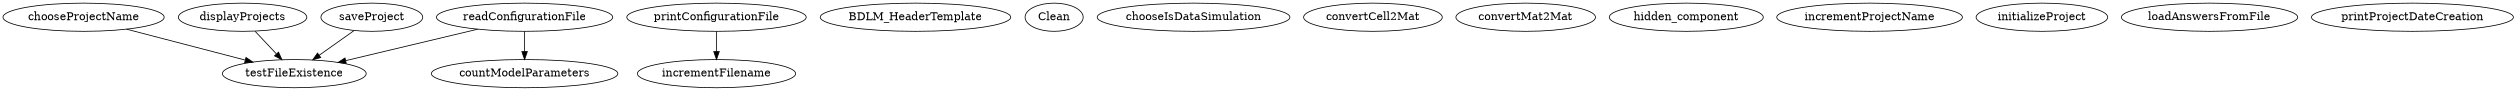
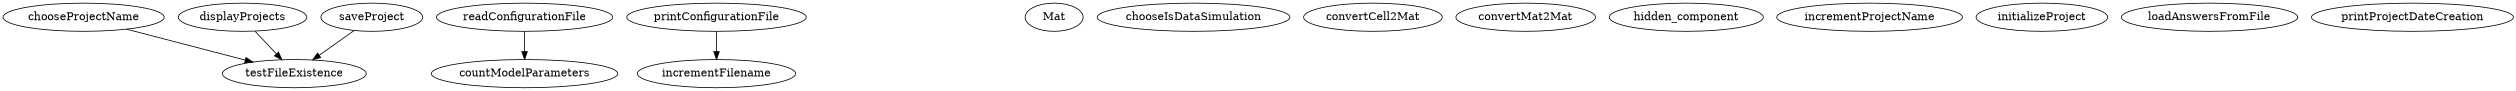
(915, 17) -> none
(1054, 17) -> (1054, 17)
(412, 45) -> none
